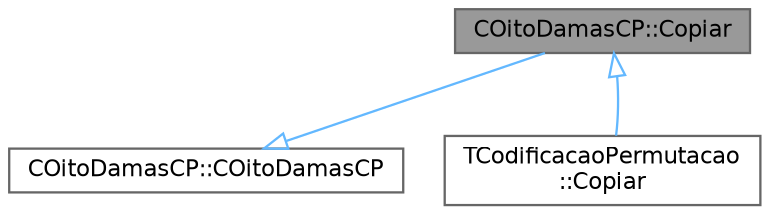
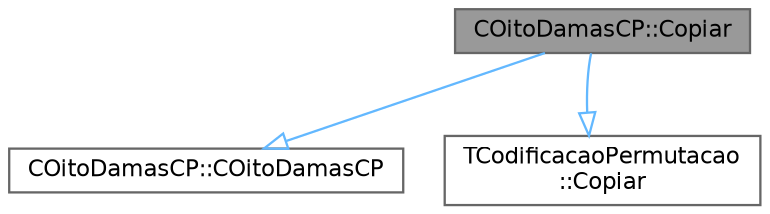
(618, 106) -> (588, 83)
